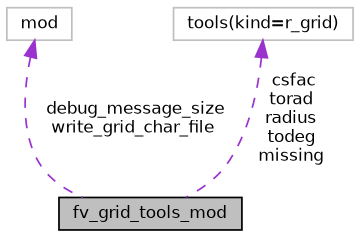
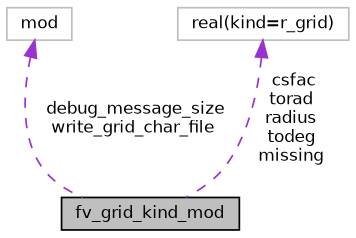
(263, 24) -> (263, 24)
(150, 214) -> (150, 214)
